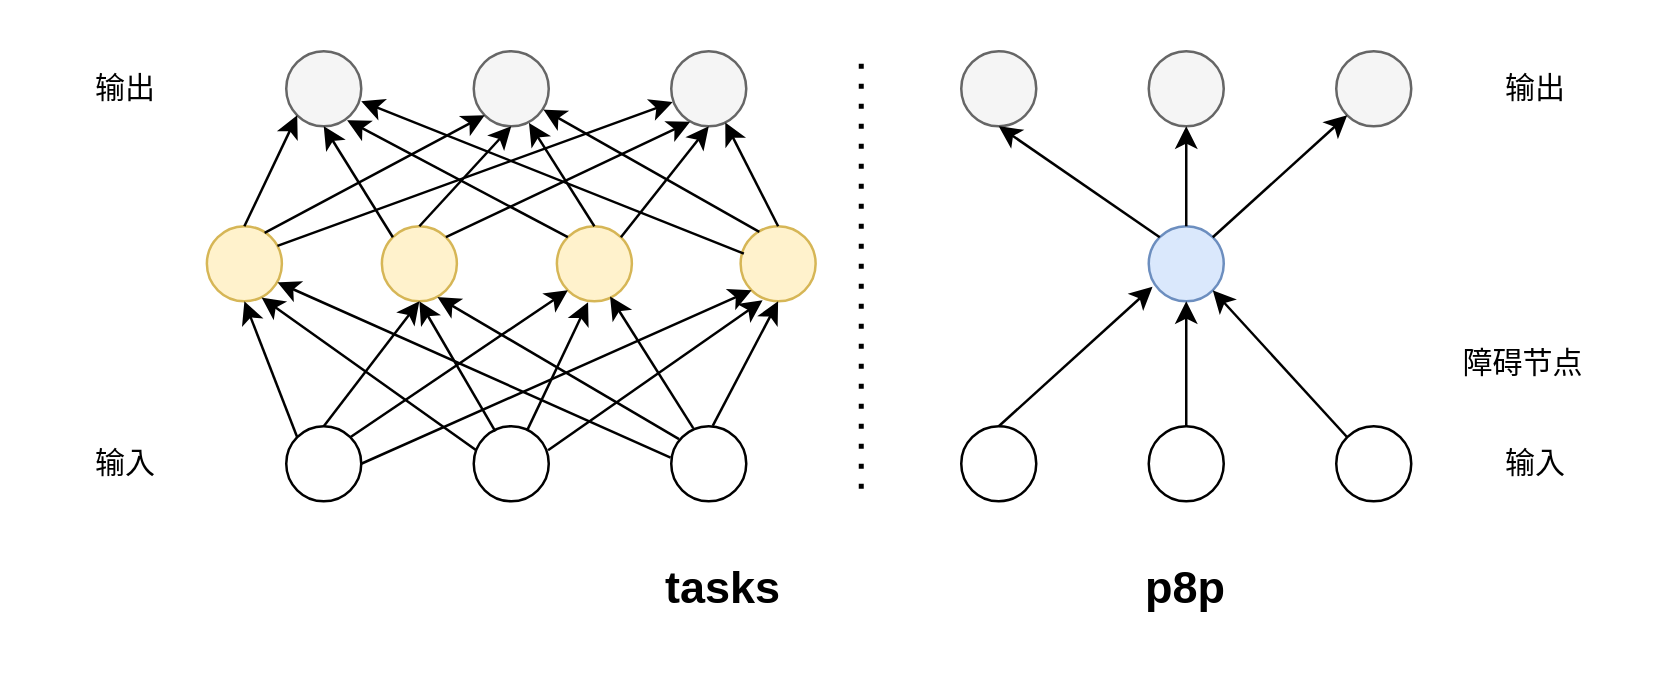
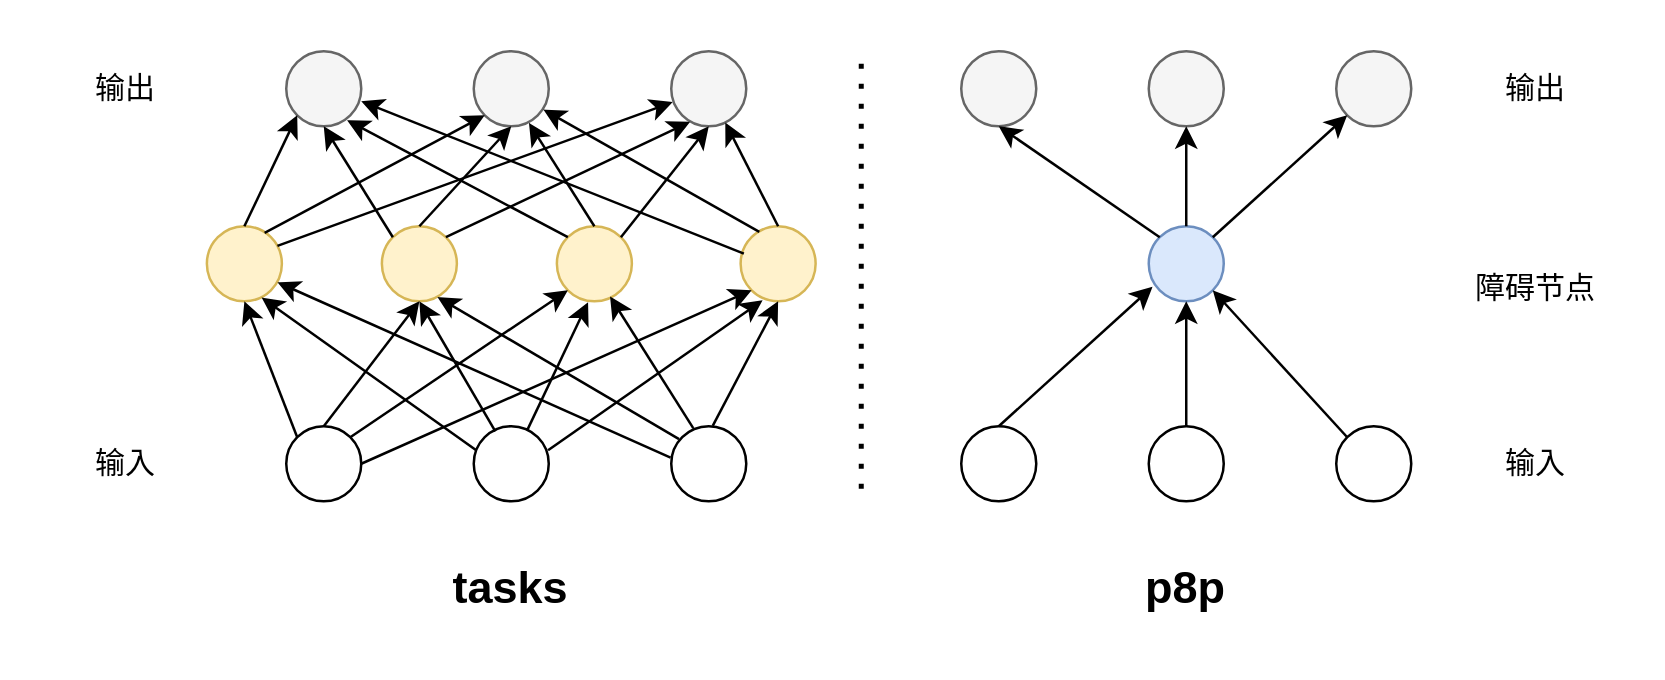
(1524, 364) -> (1536, 289)
(724, 589) -> (511, 589)
